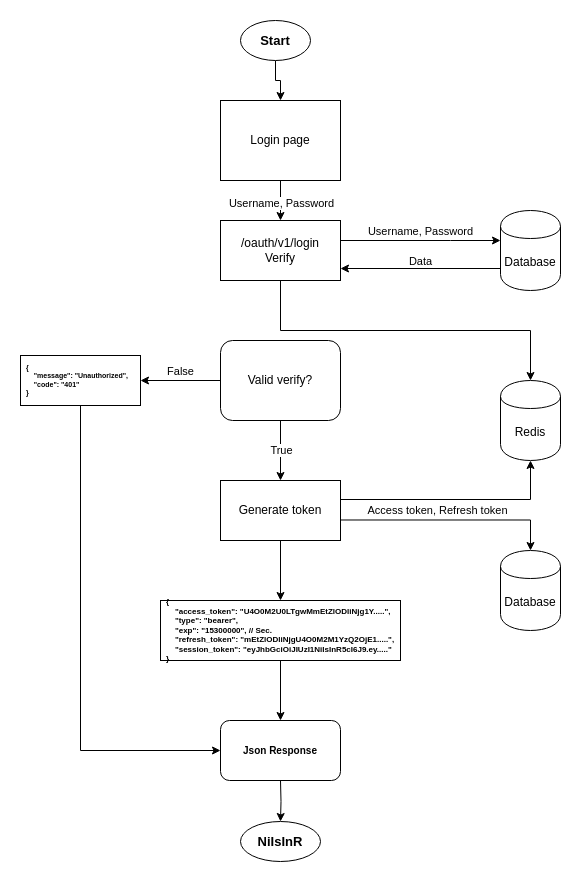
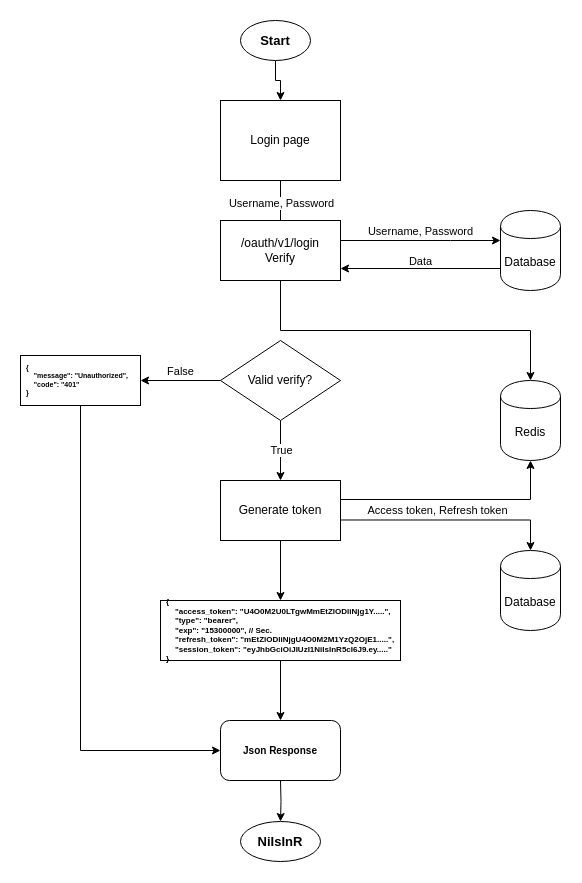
(281, 212) -> (281, 215)
(281, 381) -> (281, 381)
